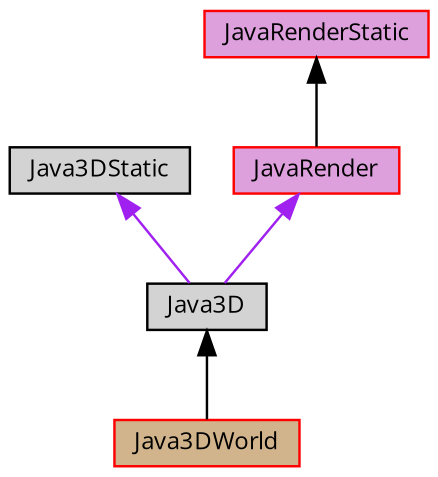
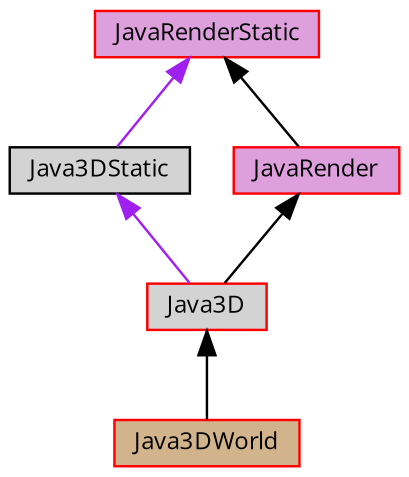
none -> (145, 112)
(254, 248) -> (254, 248)
(207, 307) -> (207, 307)
